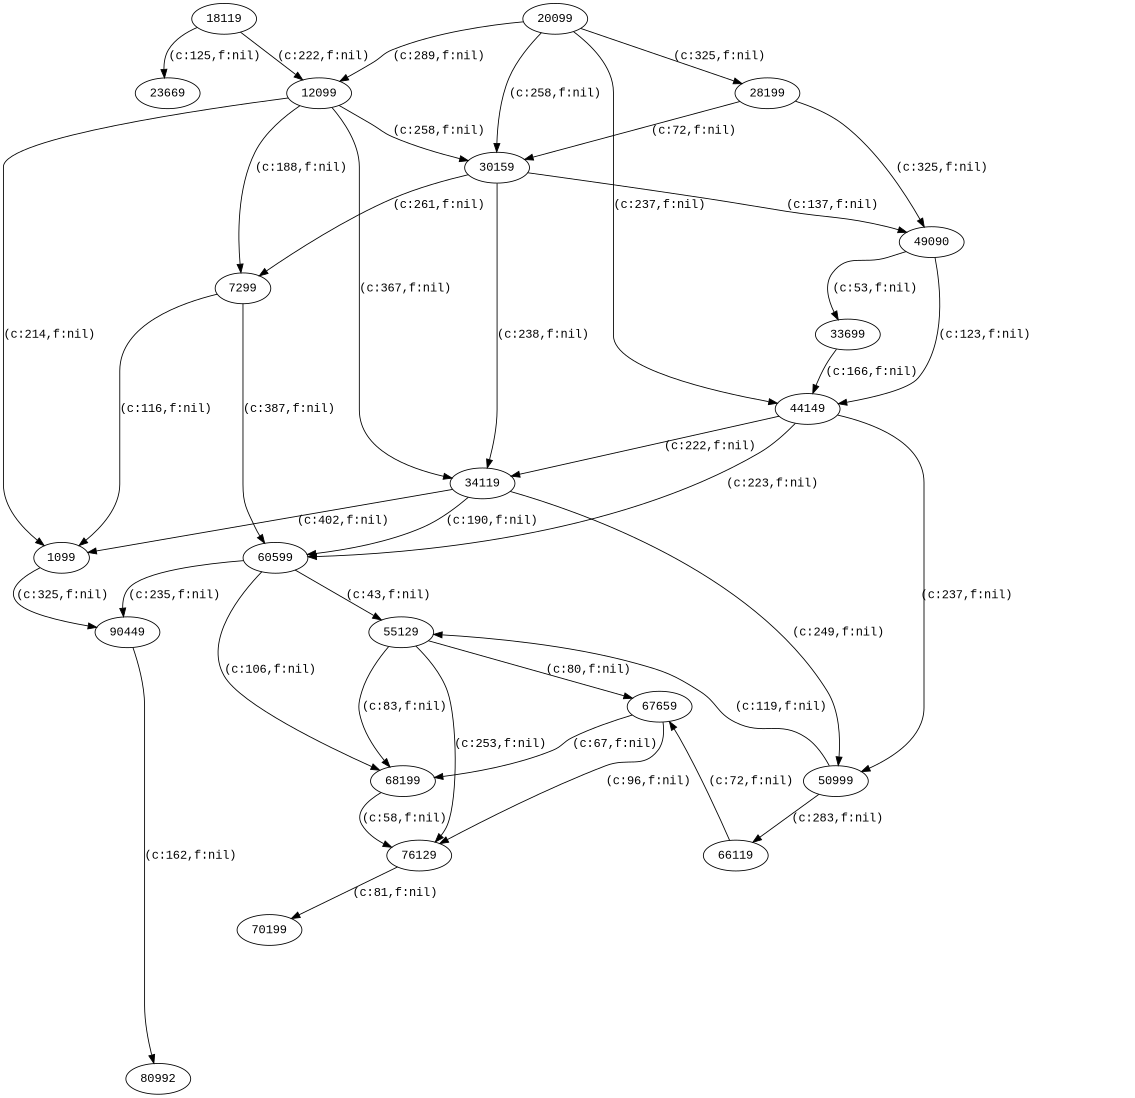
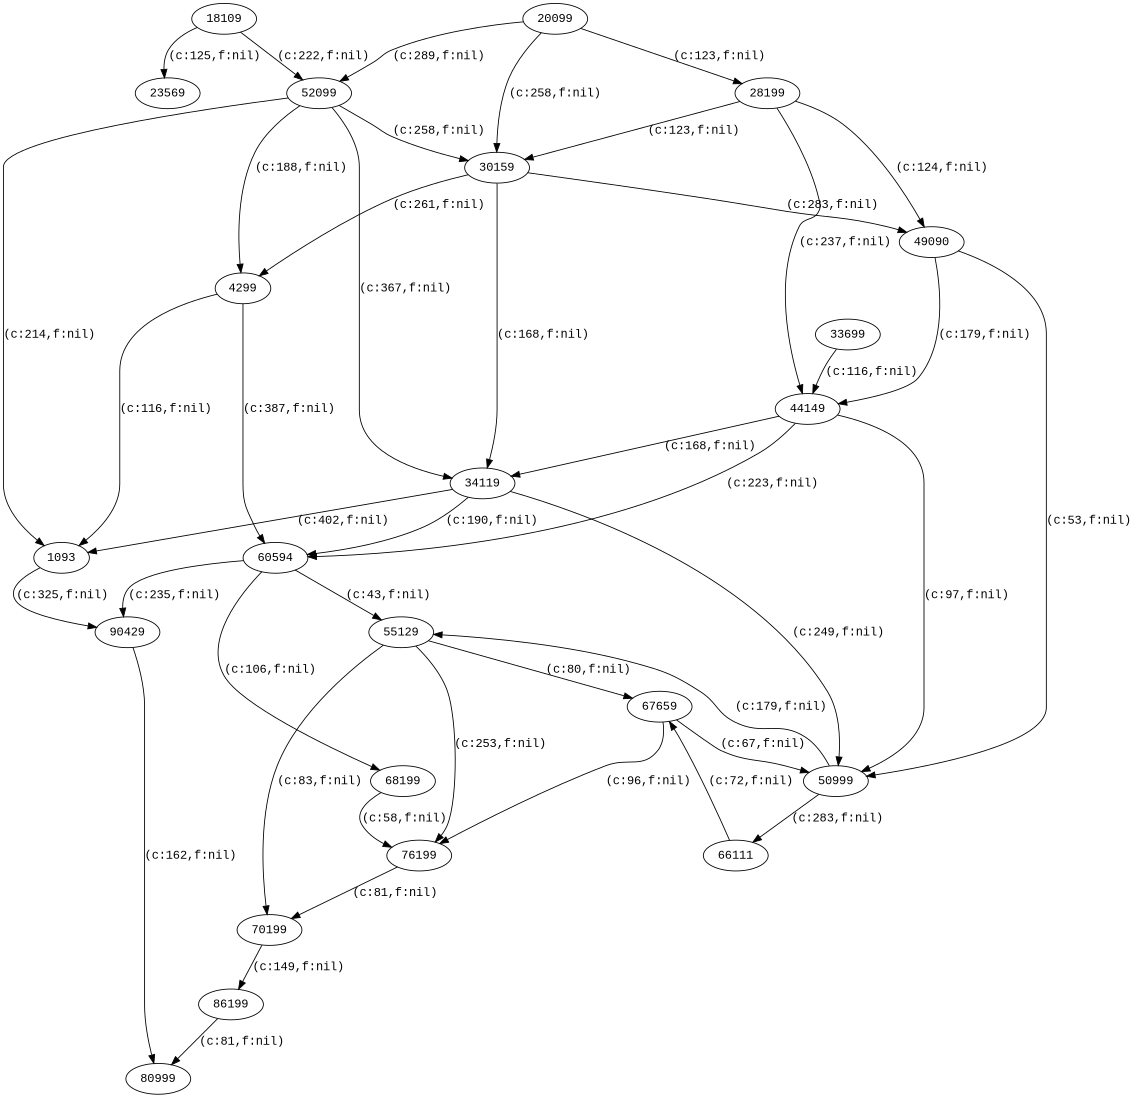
(224, 19) -> (224, 19)
(720, 56) -> (720, 56)
(168, 93) -> (168, 93)
(319, 93) -> (319, 93)
(694, 130) -> (694, 130)
(942, 168) -> (942, 168)
(832, 205) -> (832, 205)
(847, 262) -> (1046, 552)
(613, 264) -> (795, 237)
(243, 288) -> (243, 288)
(543, 335) -> (543, 335)
(985, 335) -> (985, 335)
(872, 372) -> (872, 372)
(710, 446) -> (710, 446)
(62, 558) -> (62, 558)
(275, 558) -> (275, 558)
(967, 595) -> (967, 595)
(127, 632) -> (127, 632)
(359, 703) -> (282, 756)
(781, 707) -> (781, 707)
(541, 755) -> (734, 756)
(419, 856) -> (419, 856)
(736, 856) -> (736, 856)
none -> (231, 1004)
(158, 1079) -> (158, 1079)
